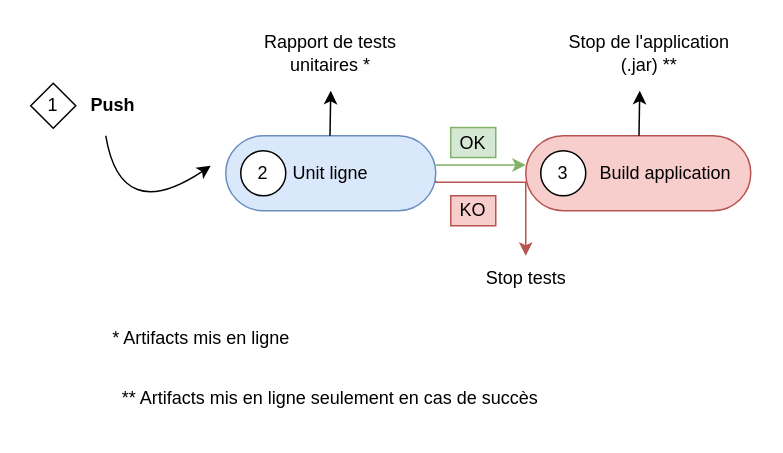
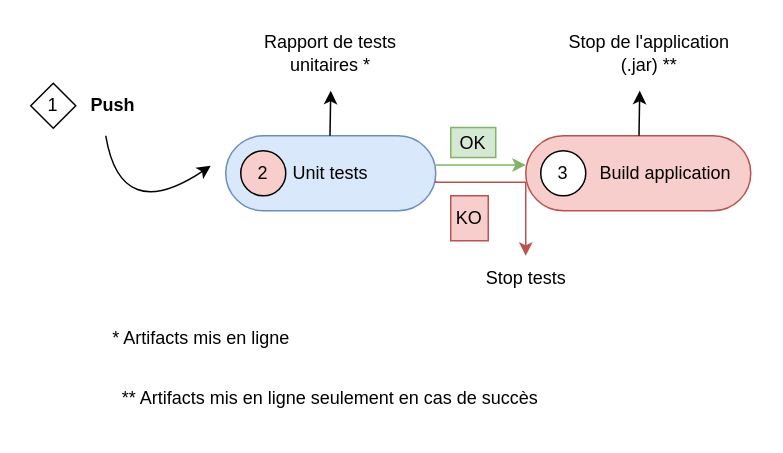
(263, 173) -> (263, 173)
(331, 173) -> (331, 173)
(473, 211) -> (470, 218)
